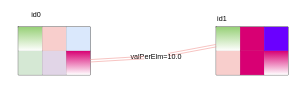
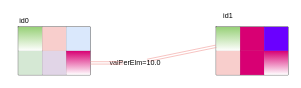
(36, 15) -> (24, 21)
(222, 18) -> (228, 15)
(156, 57) -> (135, 63)
